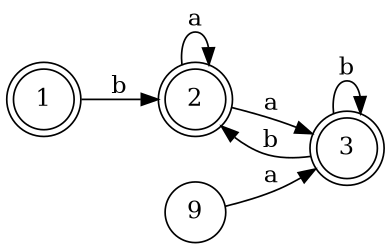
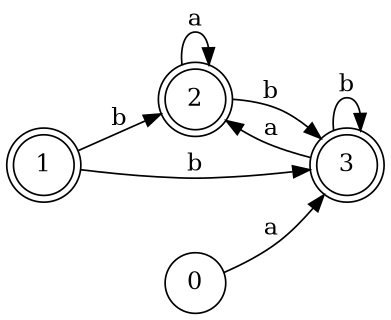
(271, 104) -> (271, 92)
(271, 141) -> (271, 129)
none -> (187, 178)
(195, 212) -> (195, 283)
